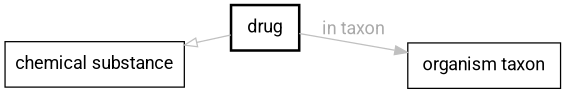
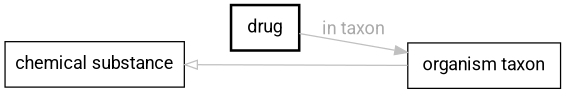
(214, 39) -> (303, 65)
